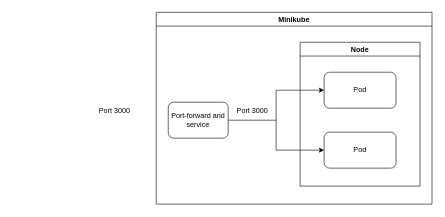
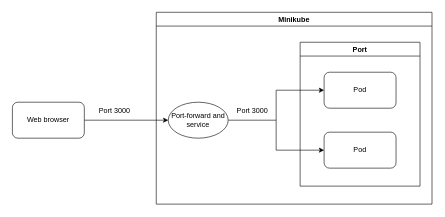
(360, 50) -> (360, 50)
none -> (48, 120)
none -> (162, 120)
(198, 120) -> (198, 120)
